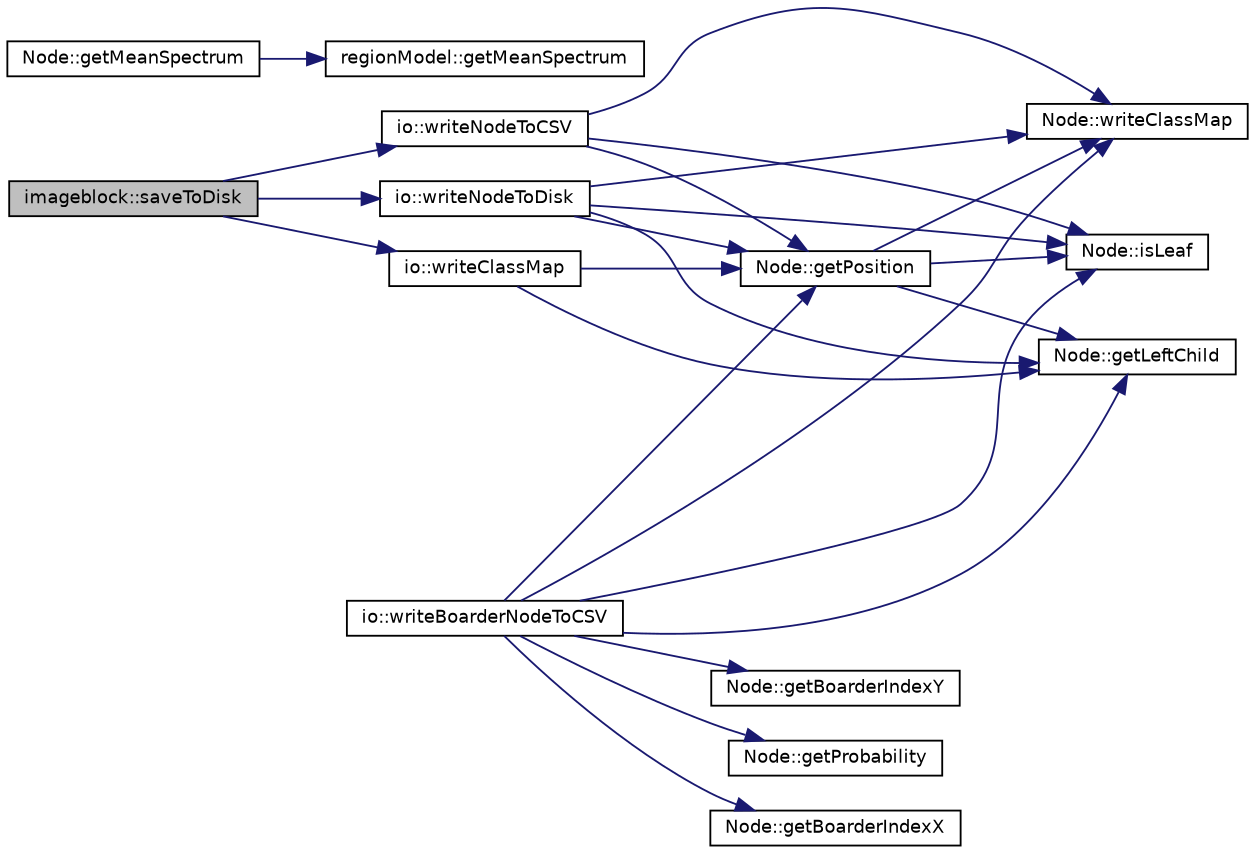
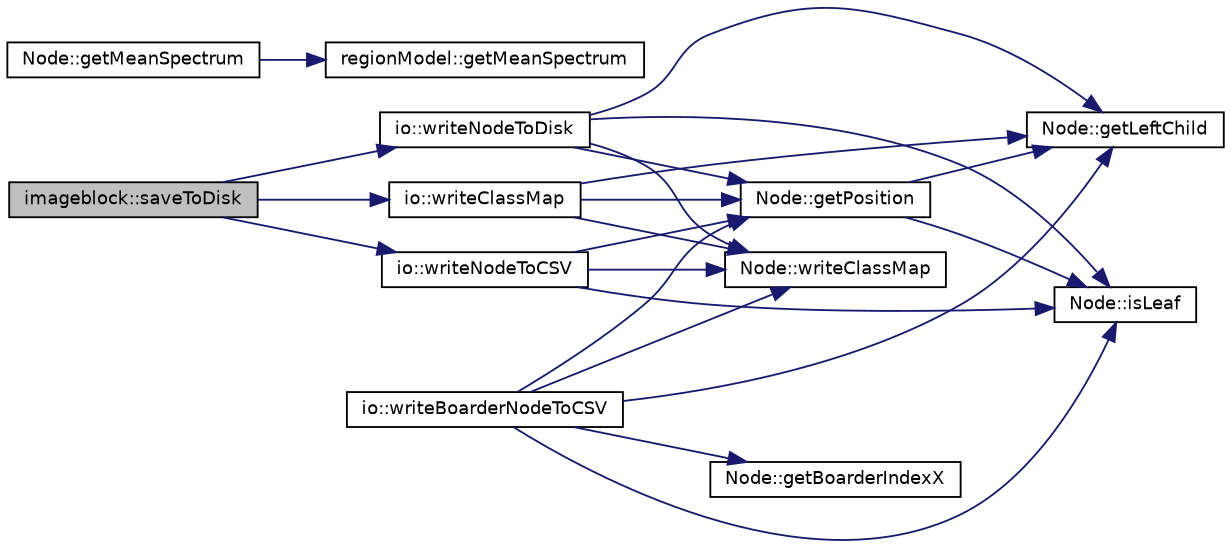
(994, 191) -> (632, 229)
(835, 688) -> none
(835, 758) -> none
